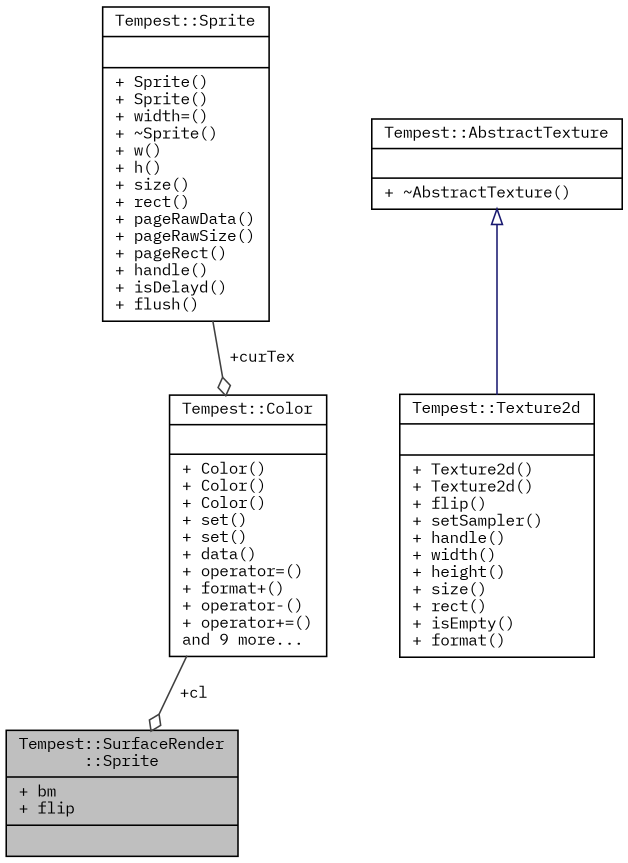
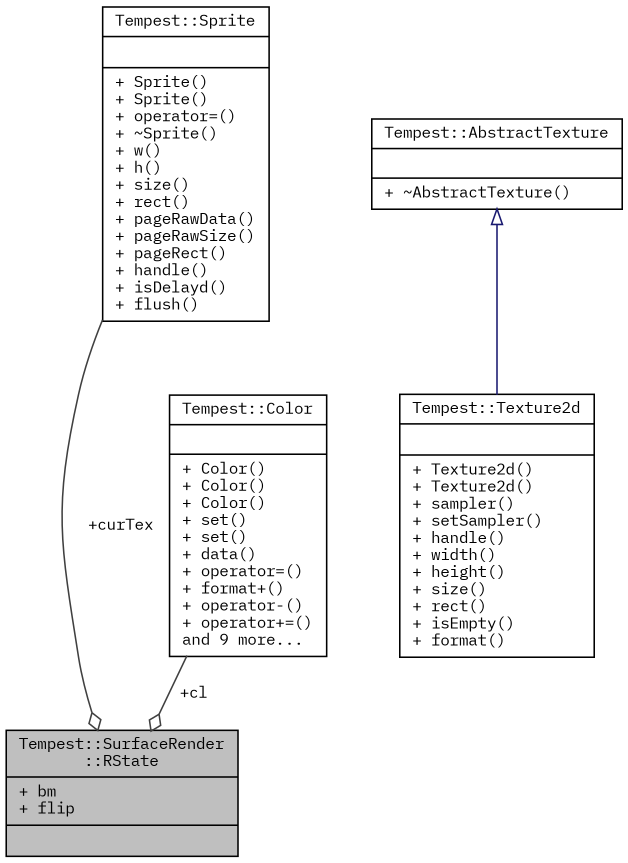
(163, 117) -> (177, 117)
(218, 349) -> (62, 515)
(450, 504) -> (464, 504)
(122, 761) -> (122, 761)
